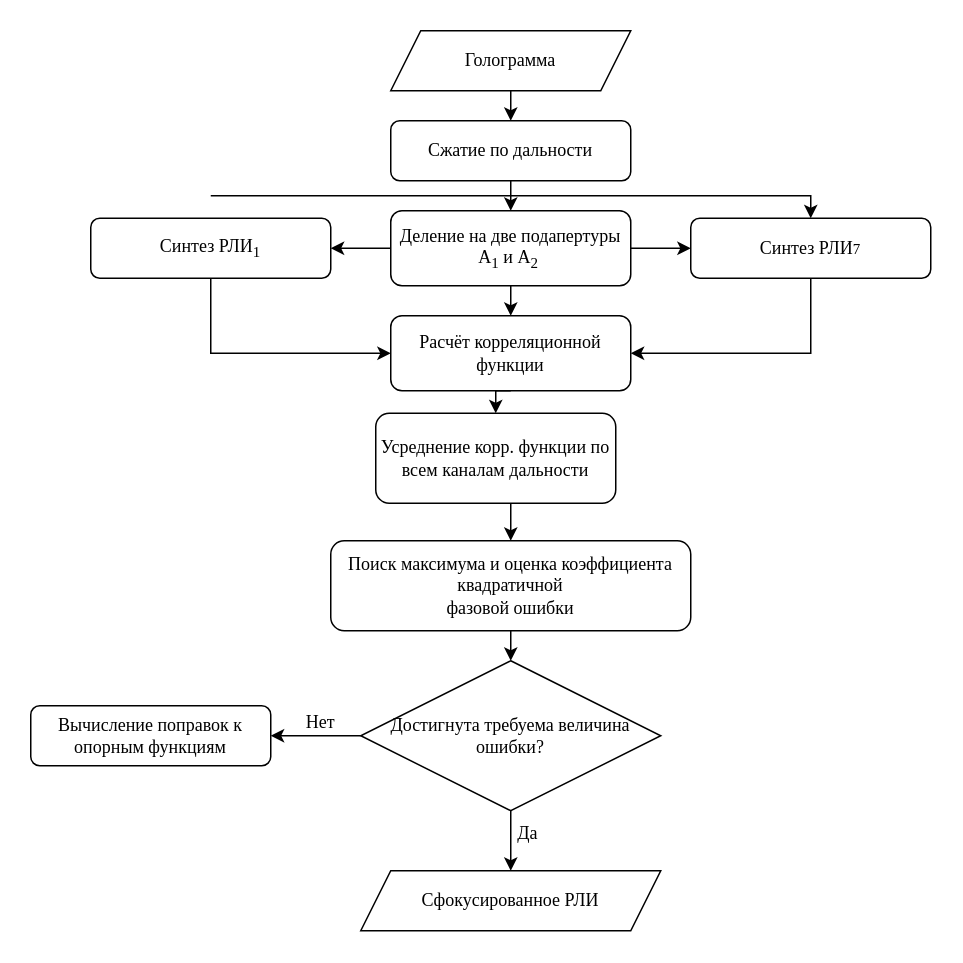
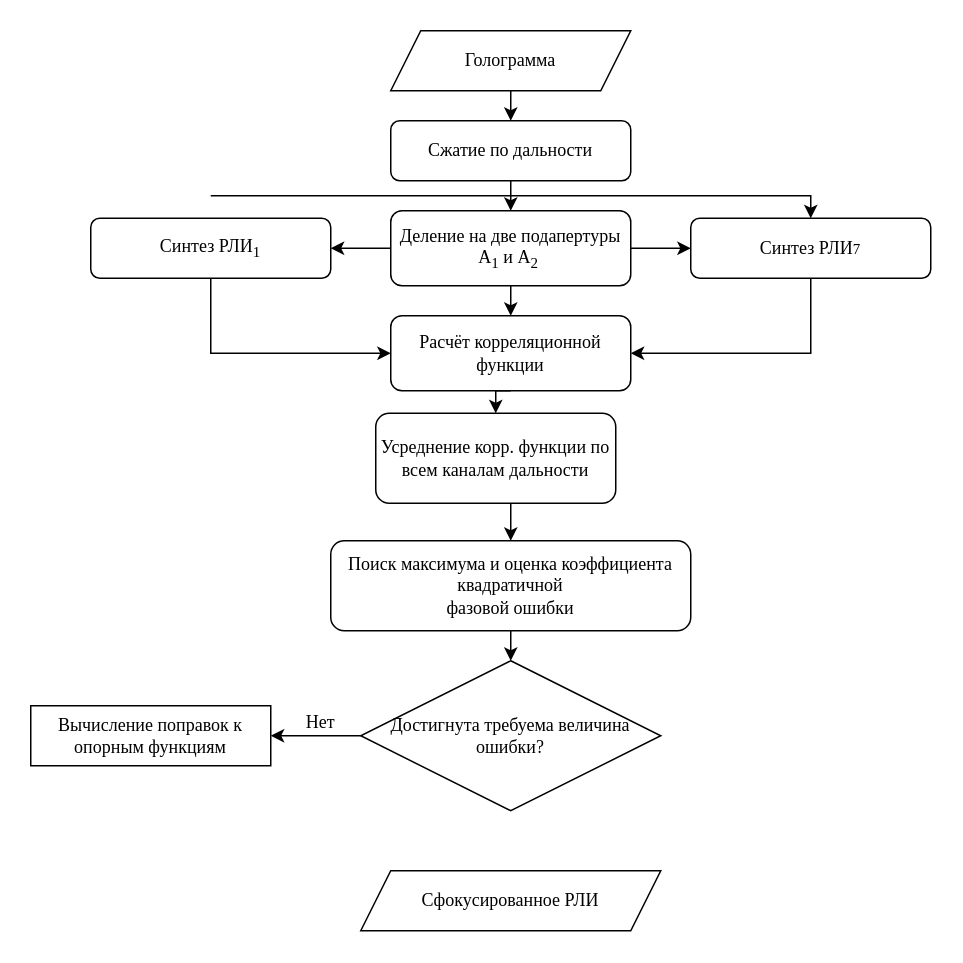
(151, 736) -> (151, 736)
(511, 836) -> none
